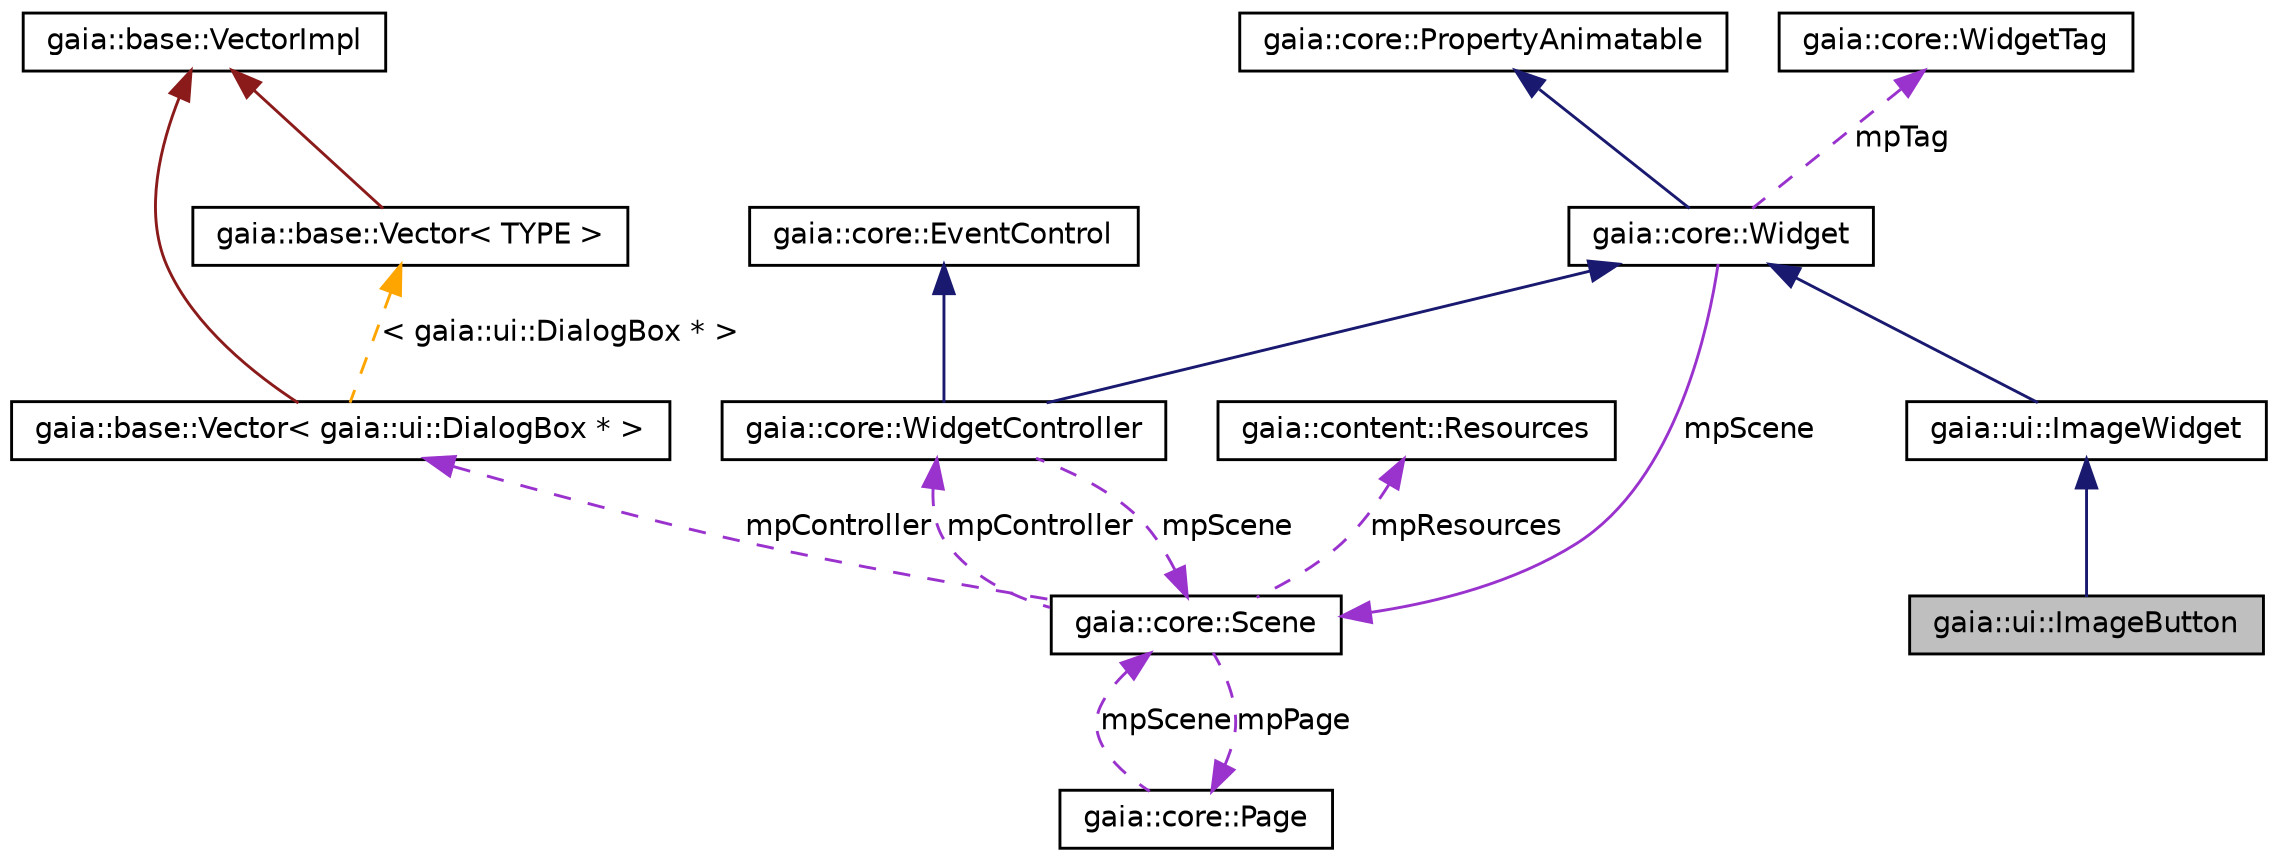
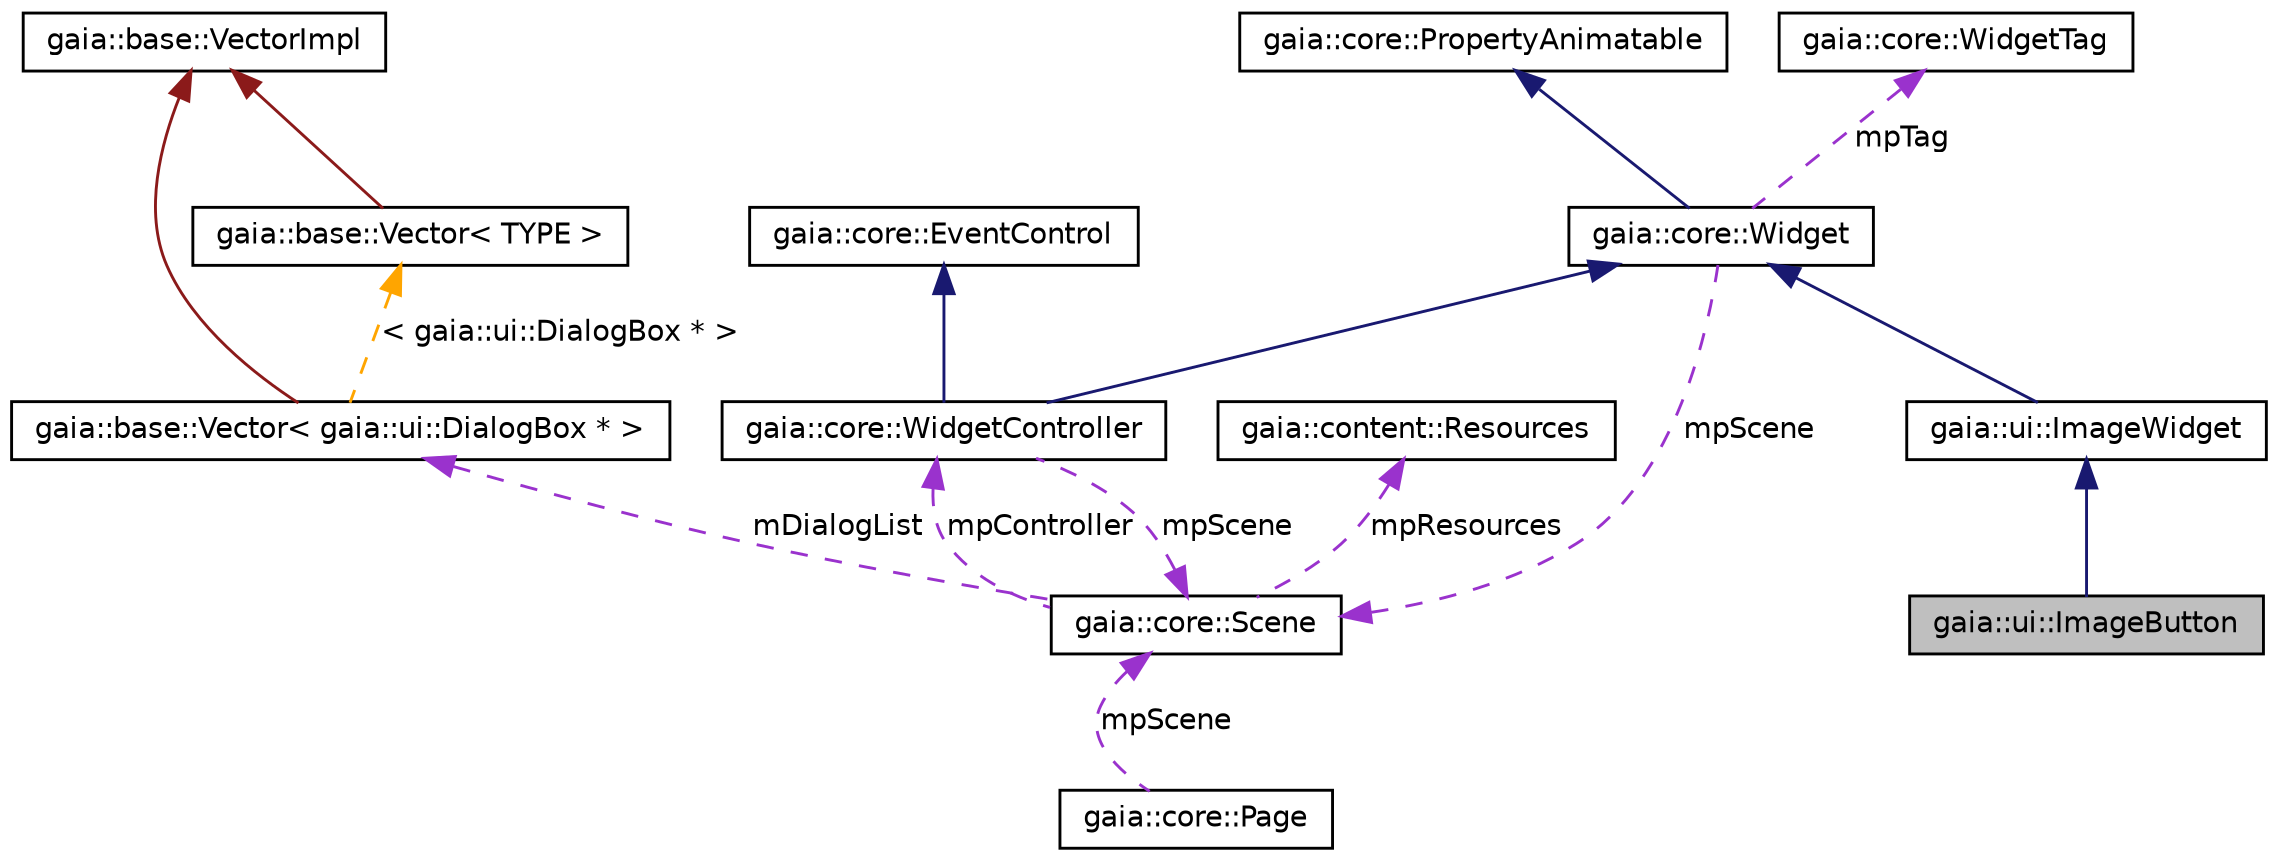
(1616, 510) -> (1616, 510)
(838, 528) -> (838, 528)
(1234, 708) -> none
